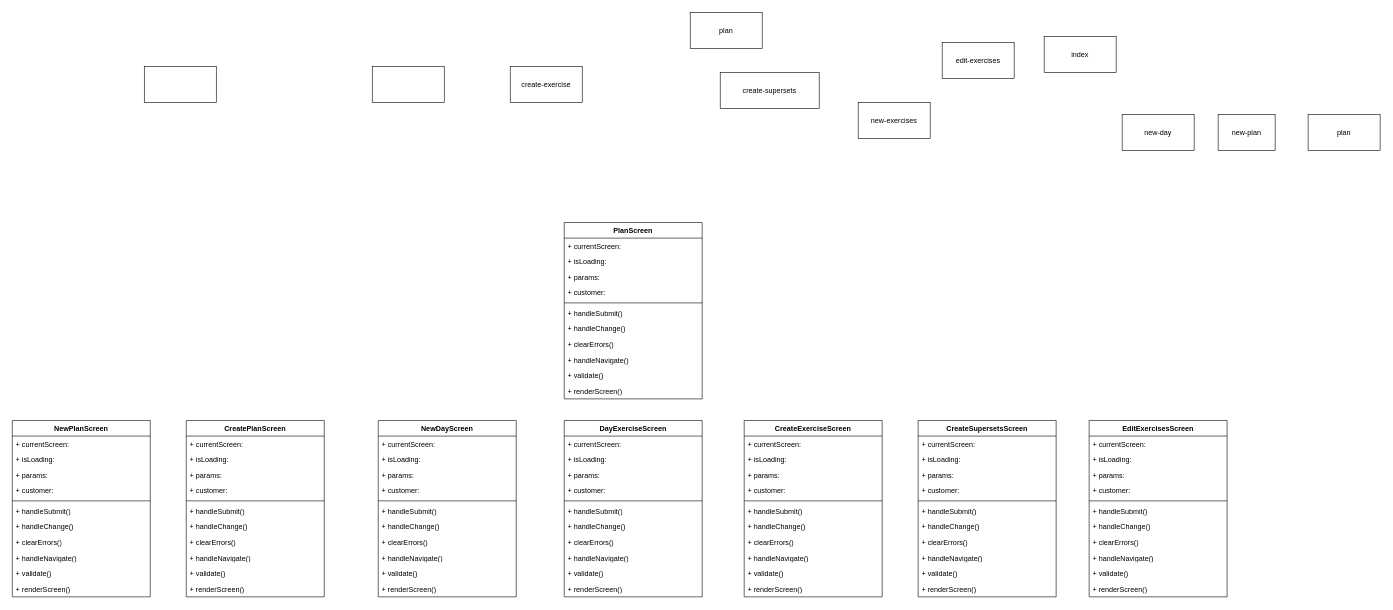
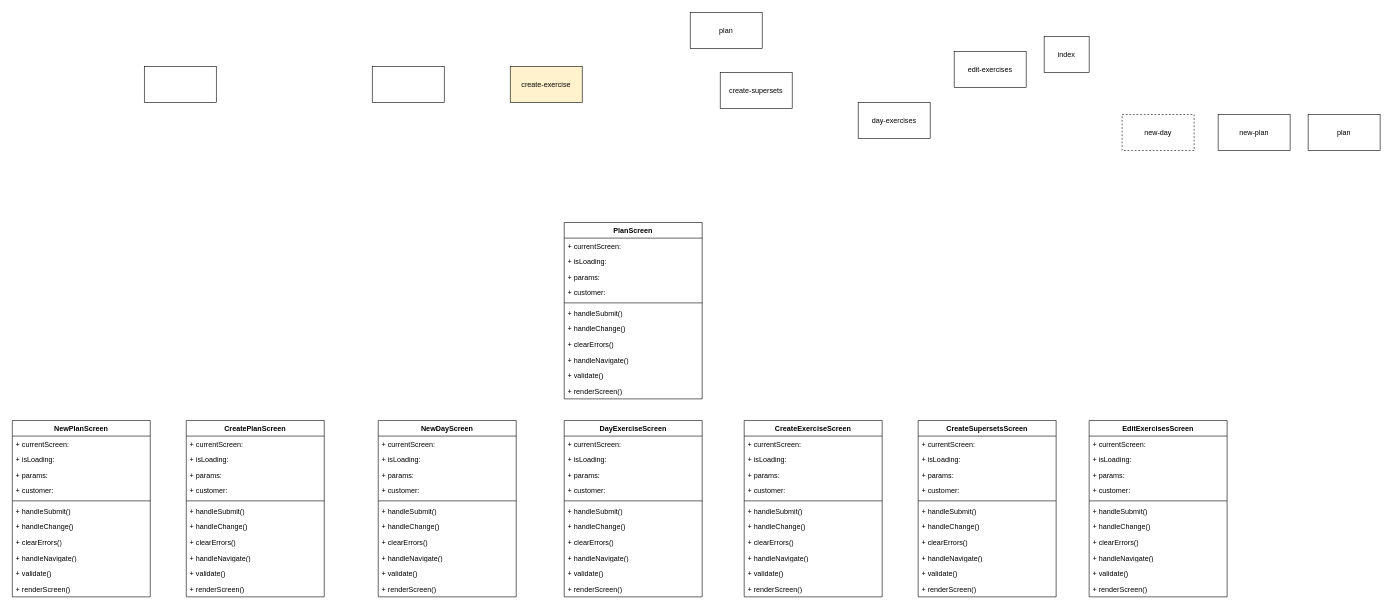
(1080, 54) -> (1067, 54)
(978, 60) -> (990, 69)
(546, 84) -> (546, 84)
(770, 90) -> (756, 90)
(894, 120) -> (894, 120)
(1158, 132) -> (1158, 132)
(1247, 132) -> (1254, 132)
